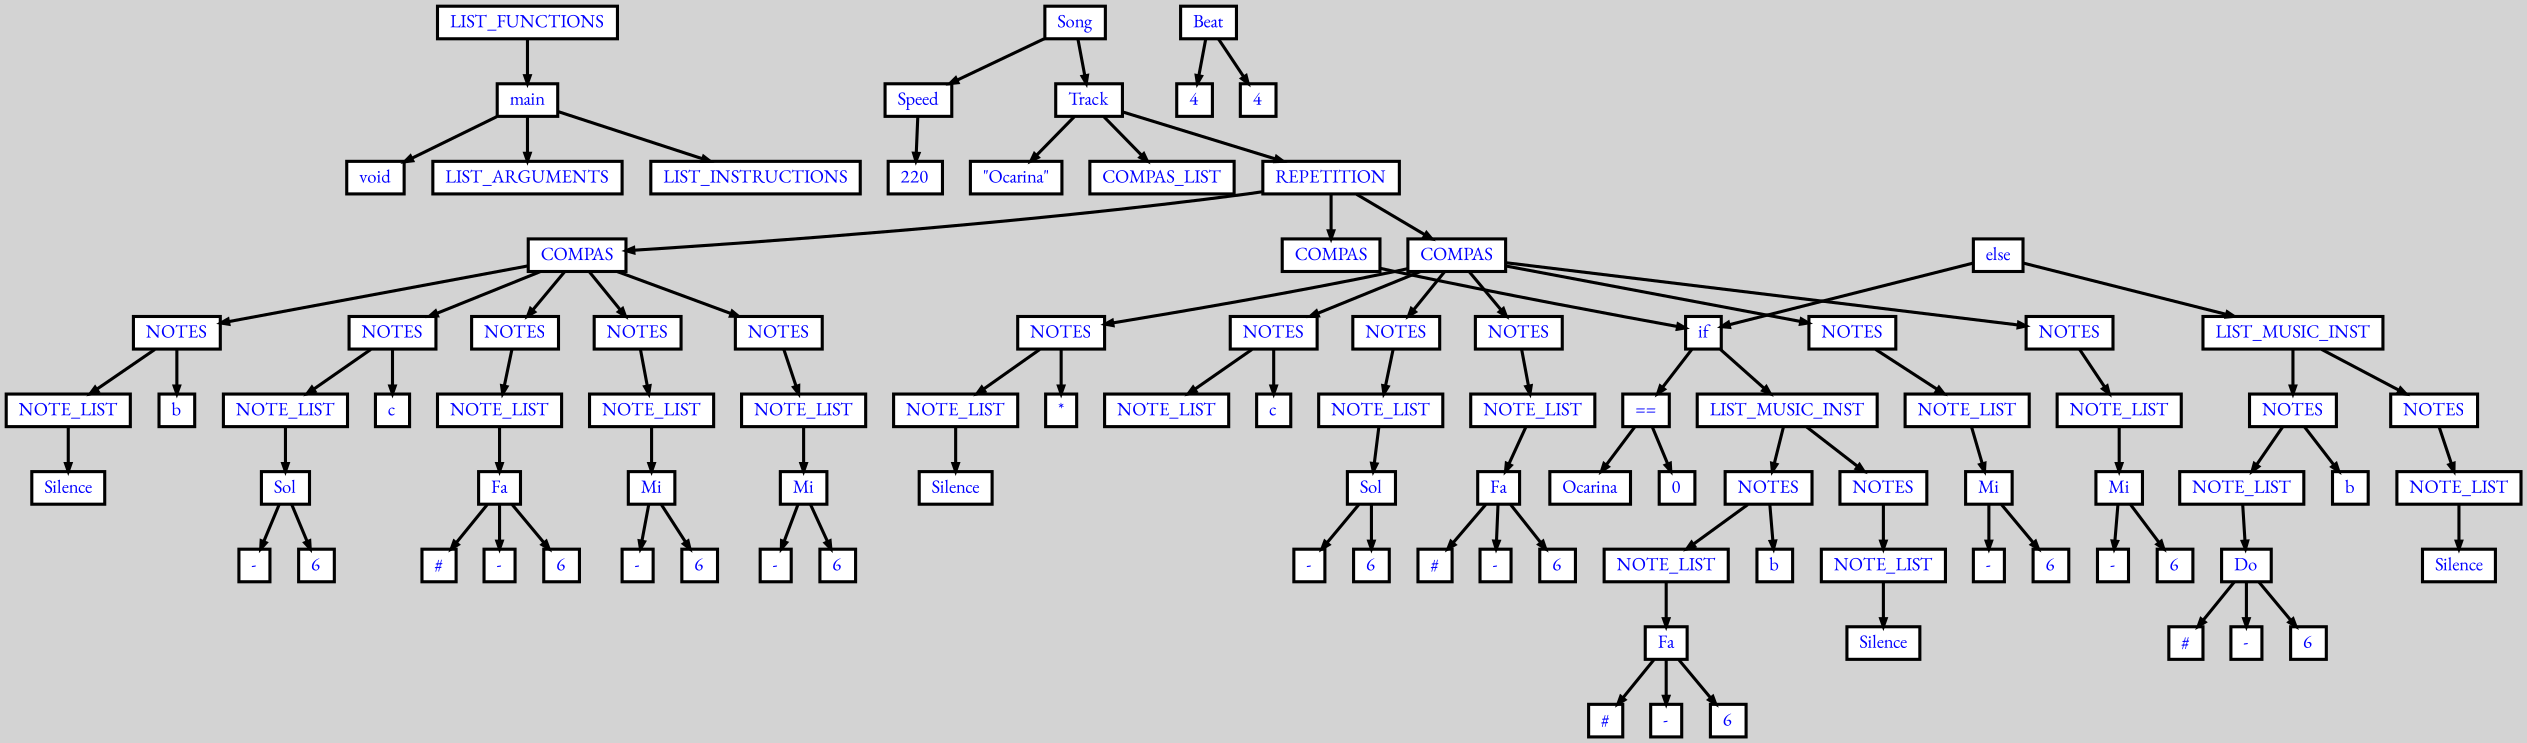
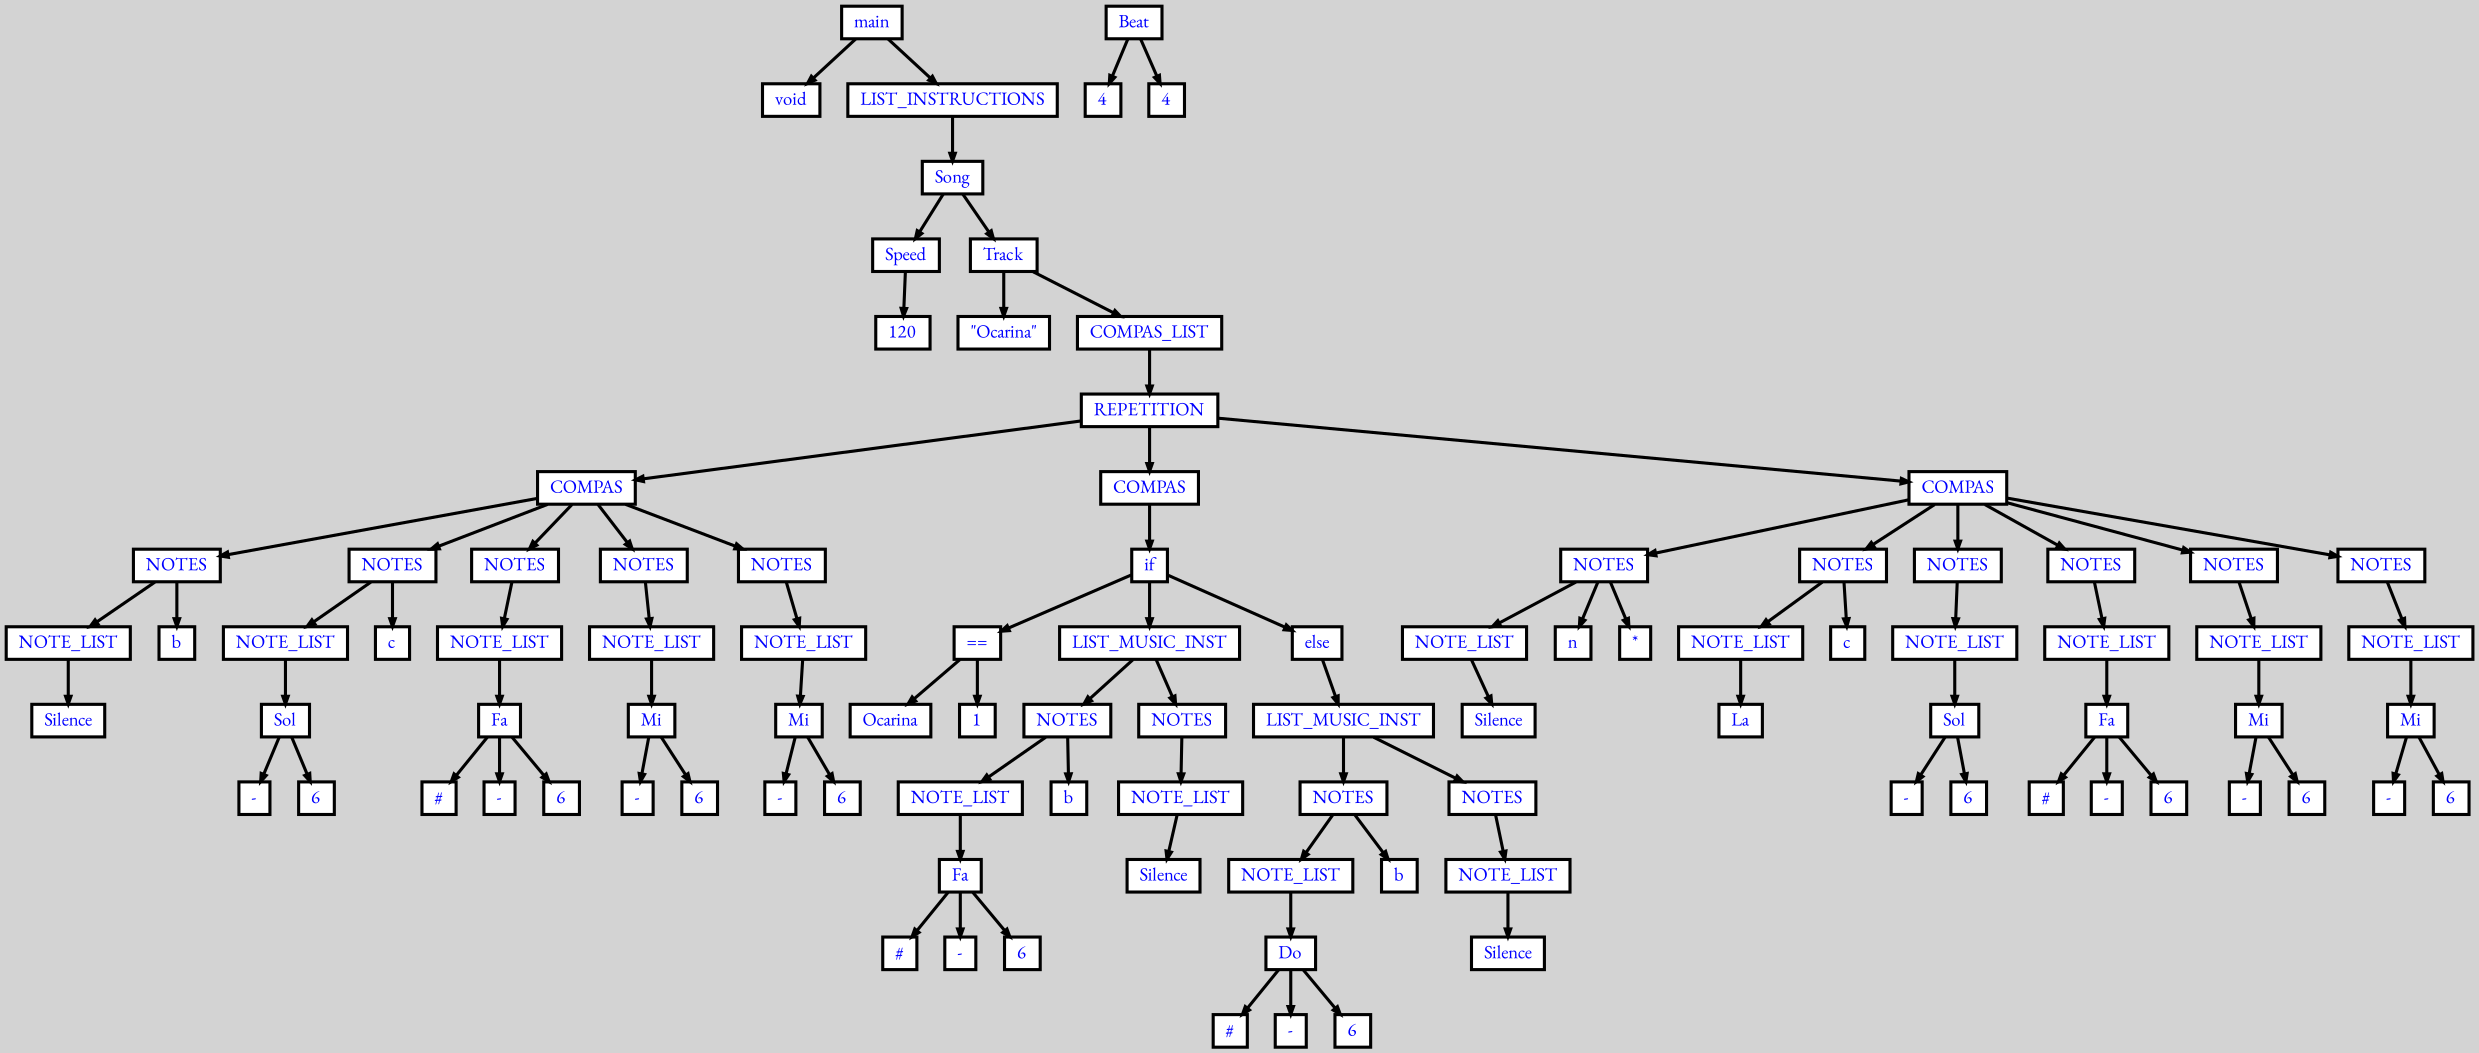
(527, 22) -> none
none -> (953, 135)
(1199, 135) -> (1150, 368)
(527, 178) -> none
(915, 178) -> (903, 333)
(1851, 294) -> (1226, 601)
(1677, 488) -> (977, 721)
none -> (1573, 643)
none -> (1741, 721)
